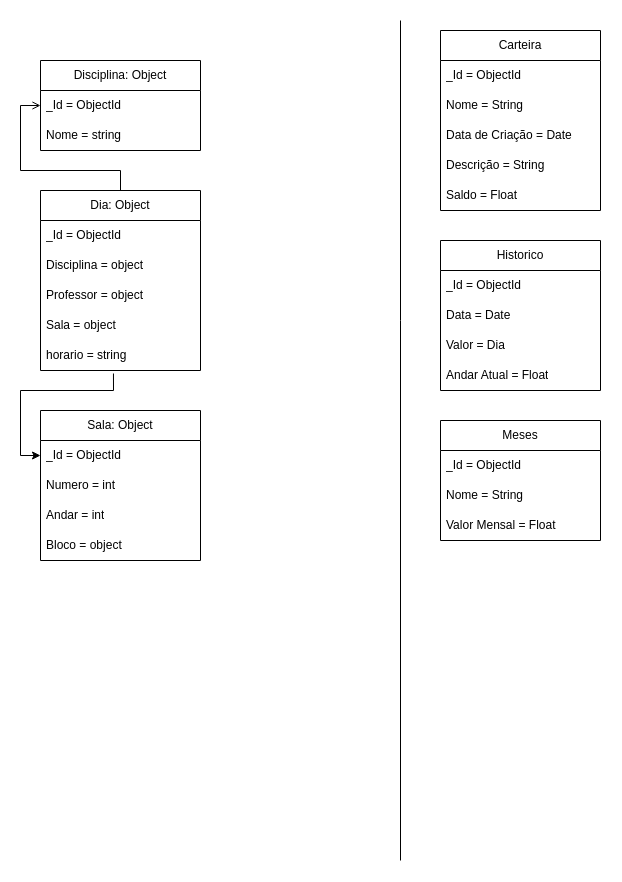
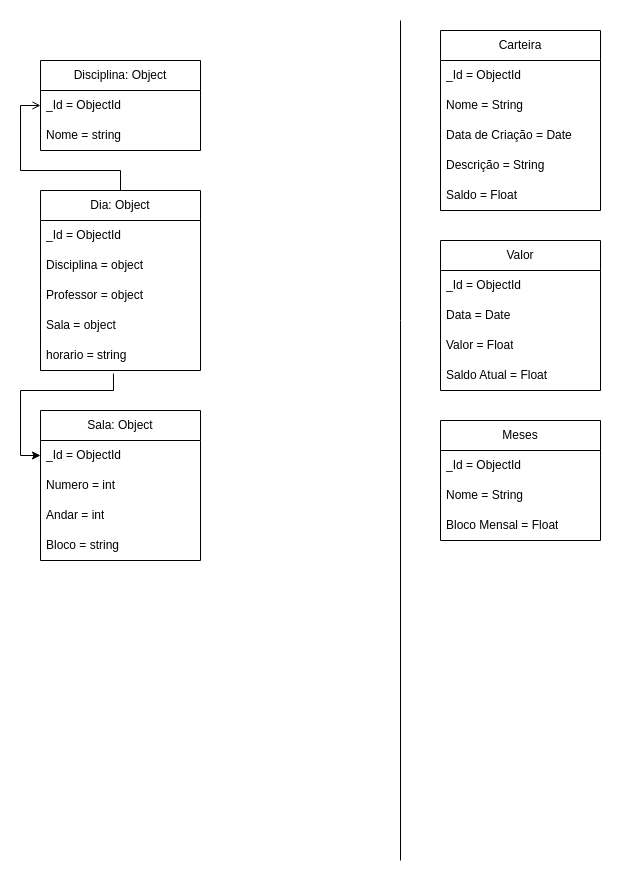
(521, 256) -> (521, 256)
(477, 346) -> (484, 346)
(503, 376) -> (501, 376)
(504, 526) -> (504, 526)
(89, 546) -> (87, 546)
